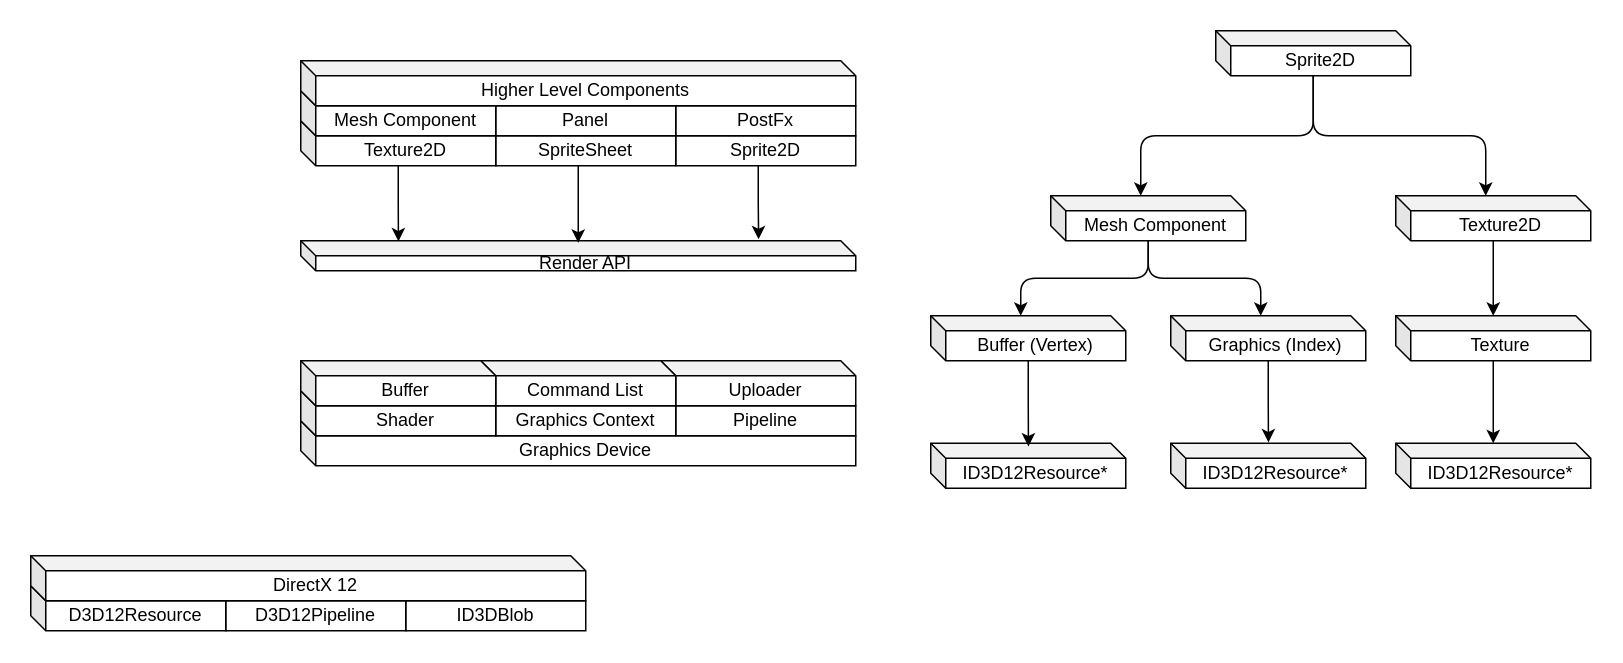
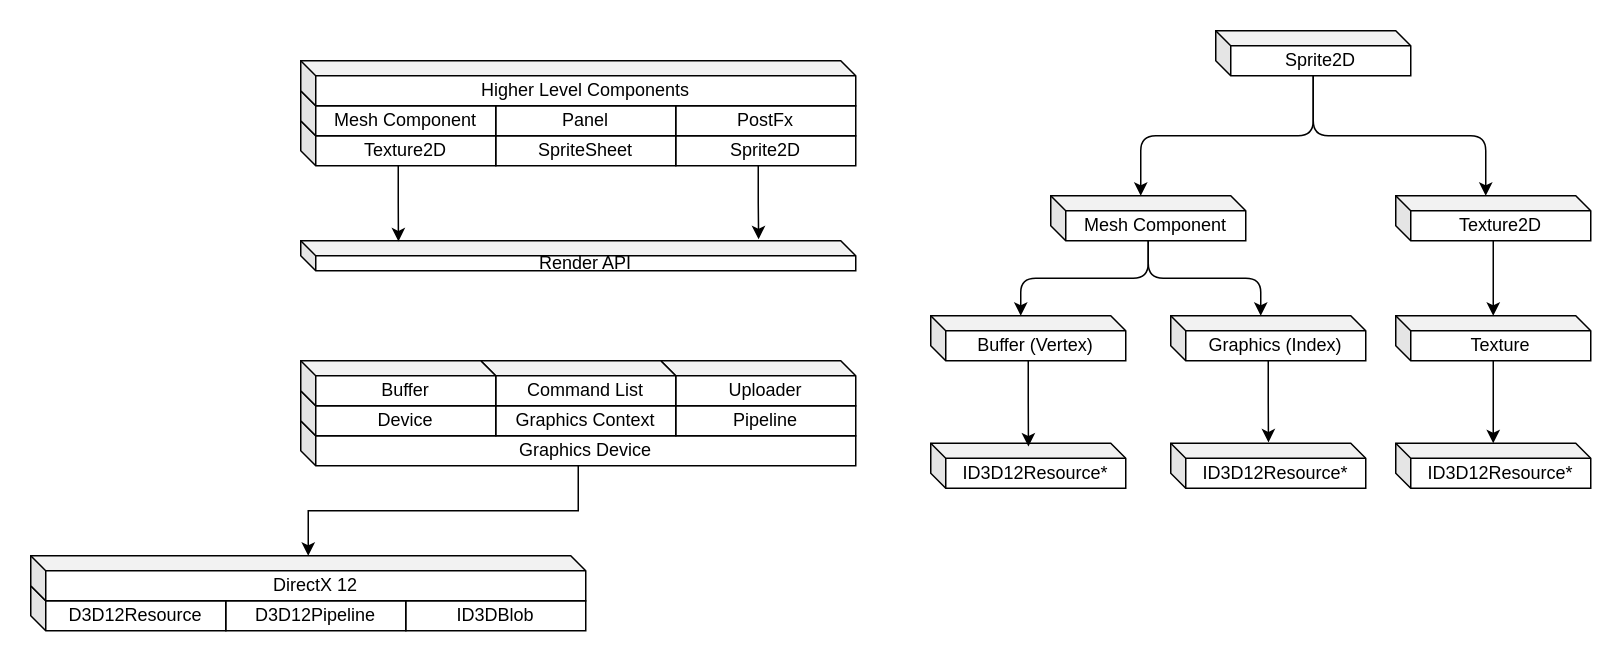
(578, 199) -> none
(406, 421) -> (406, 421)
none -> (448, 511)
